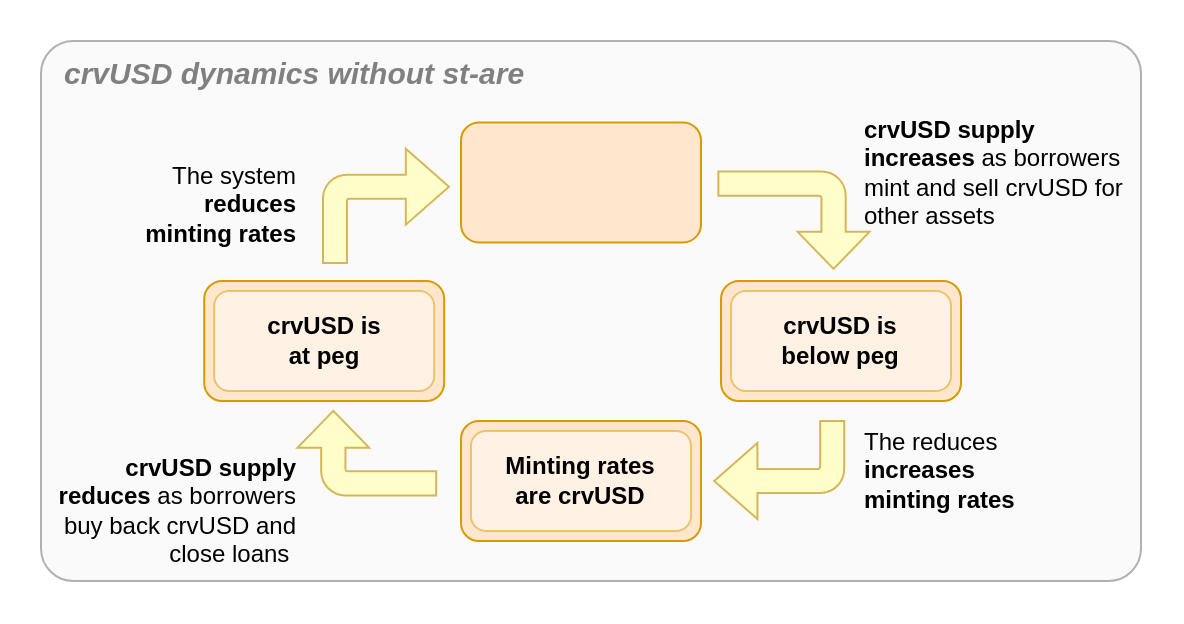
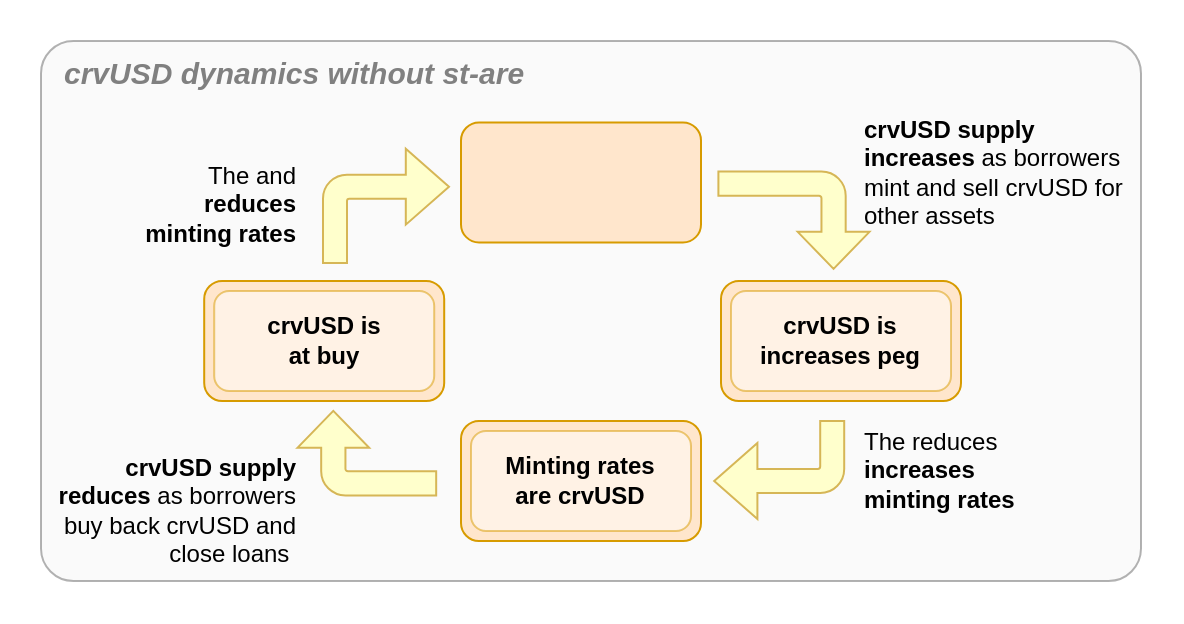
(219, 205) -> (219, 205)
(325, 341) -> (325, 341)
(841, 341) -> (841, 341)
